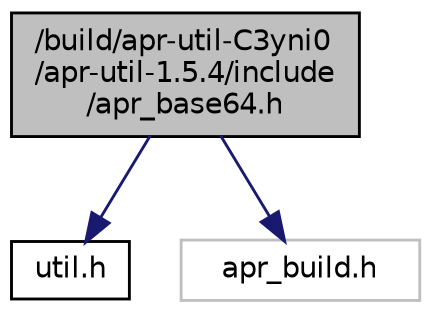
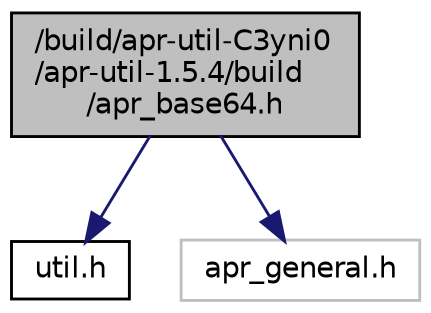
(185, 75) -> (185, 75)
(300, 270) -> (300, 270)
